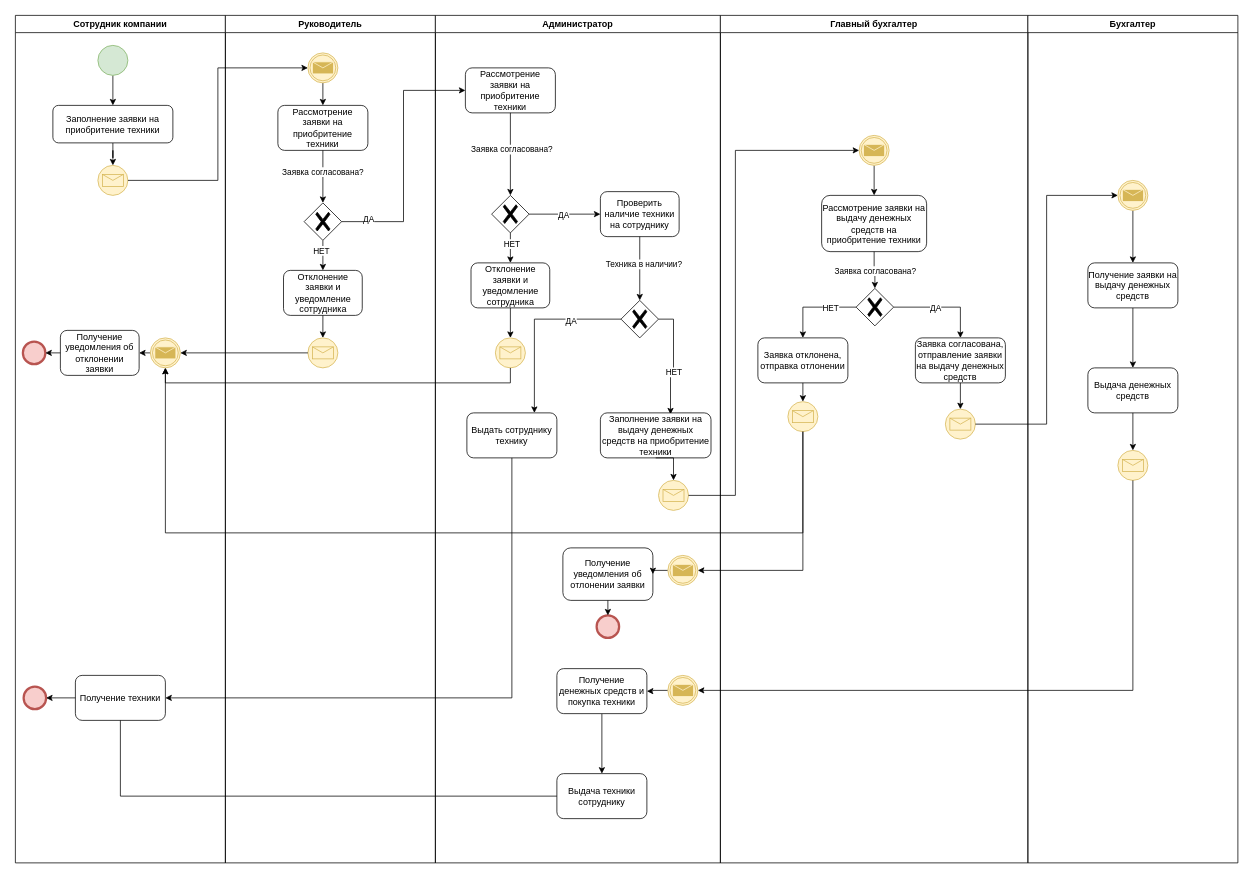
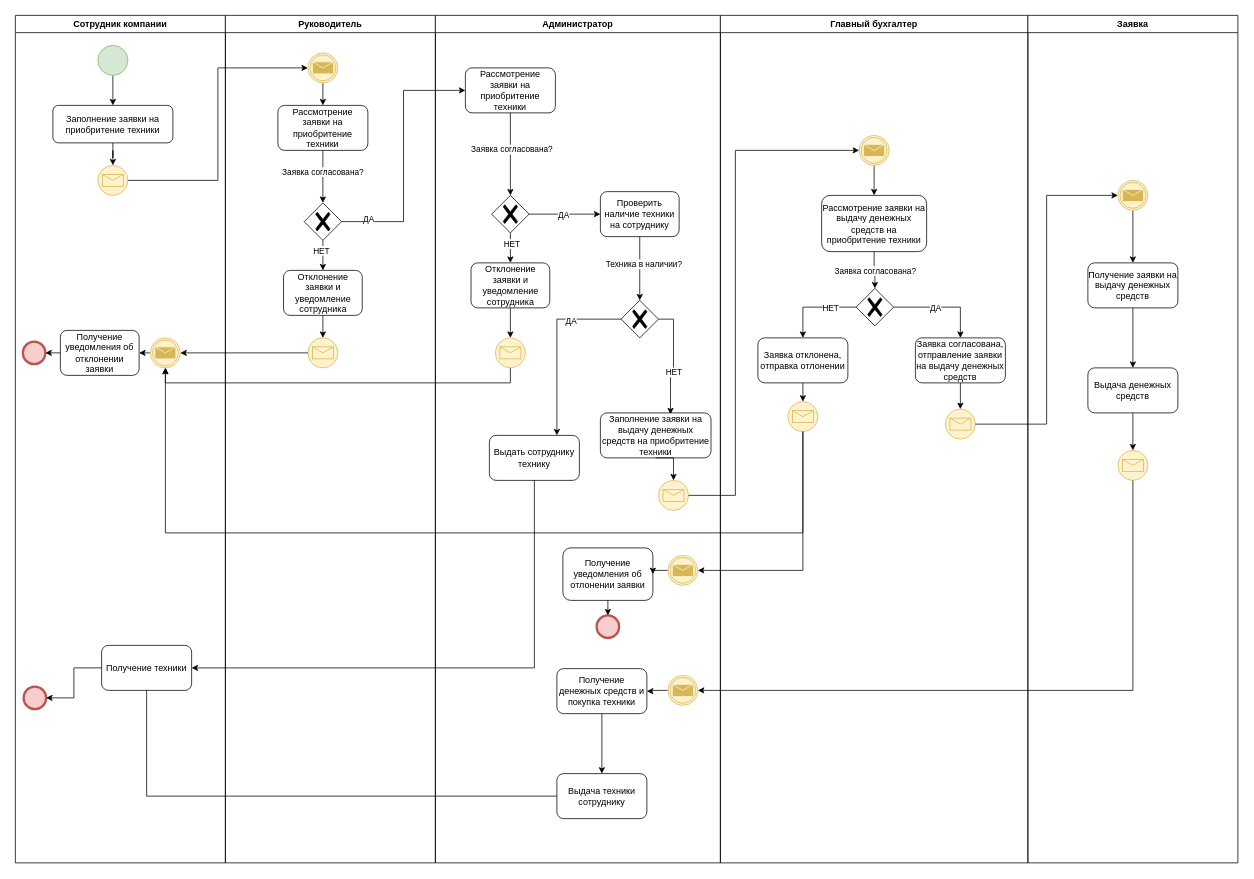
(1133, 24) -> (1133, 24)
(512, 435) -> (534, 458)
(120, 698) -> (147, 668)
